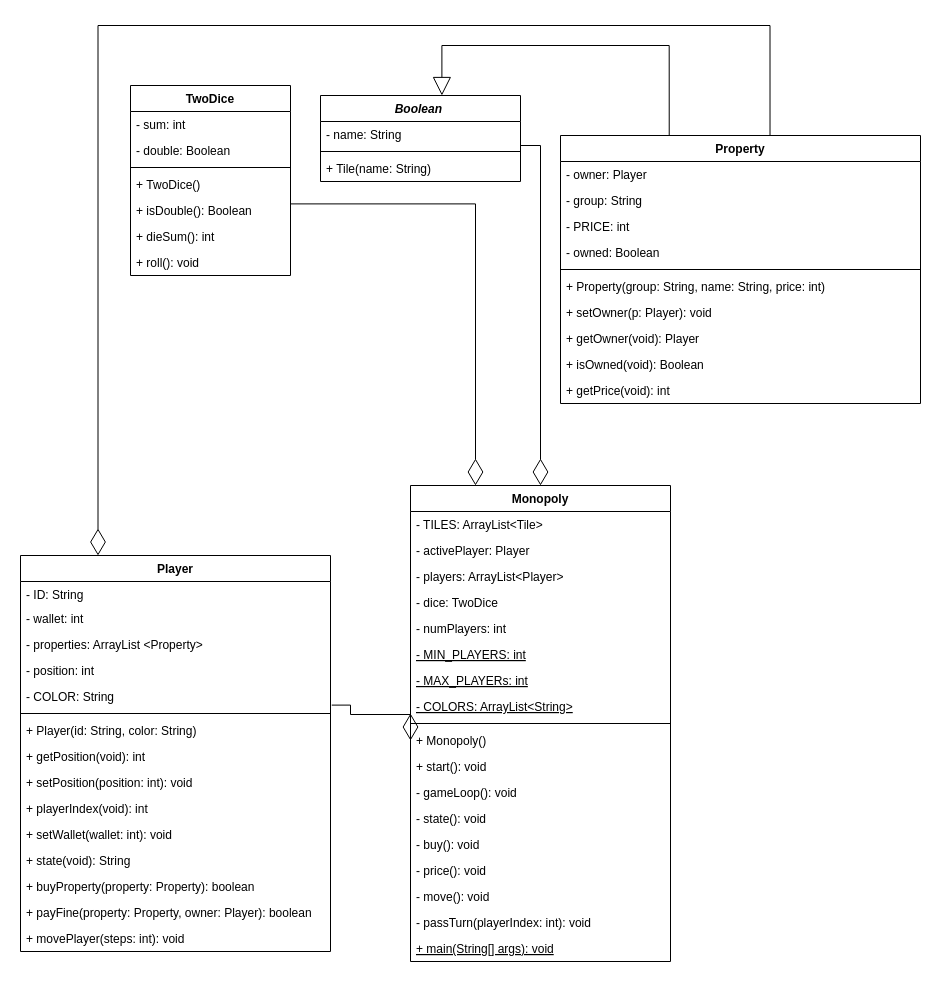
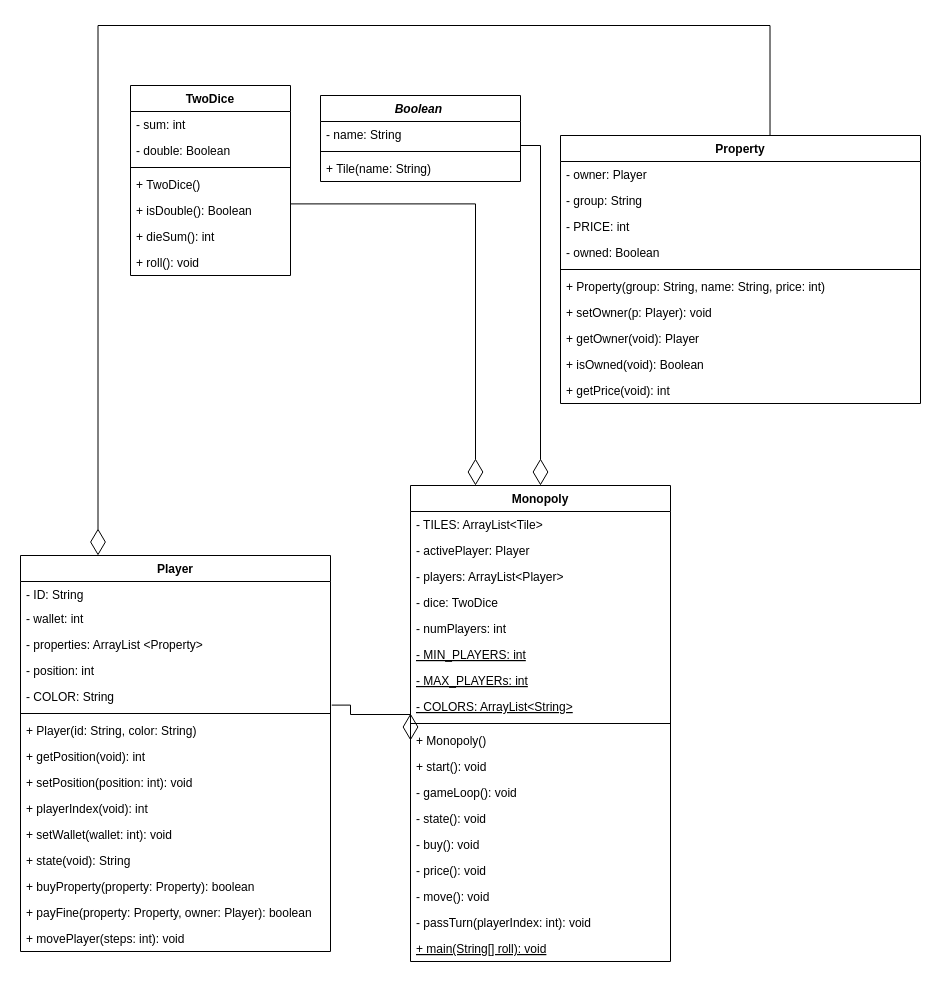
(585, 46) -> none
(496, 949) -> (493, 949)
